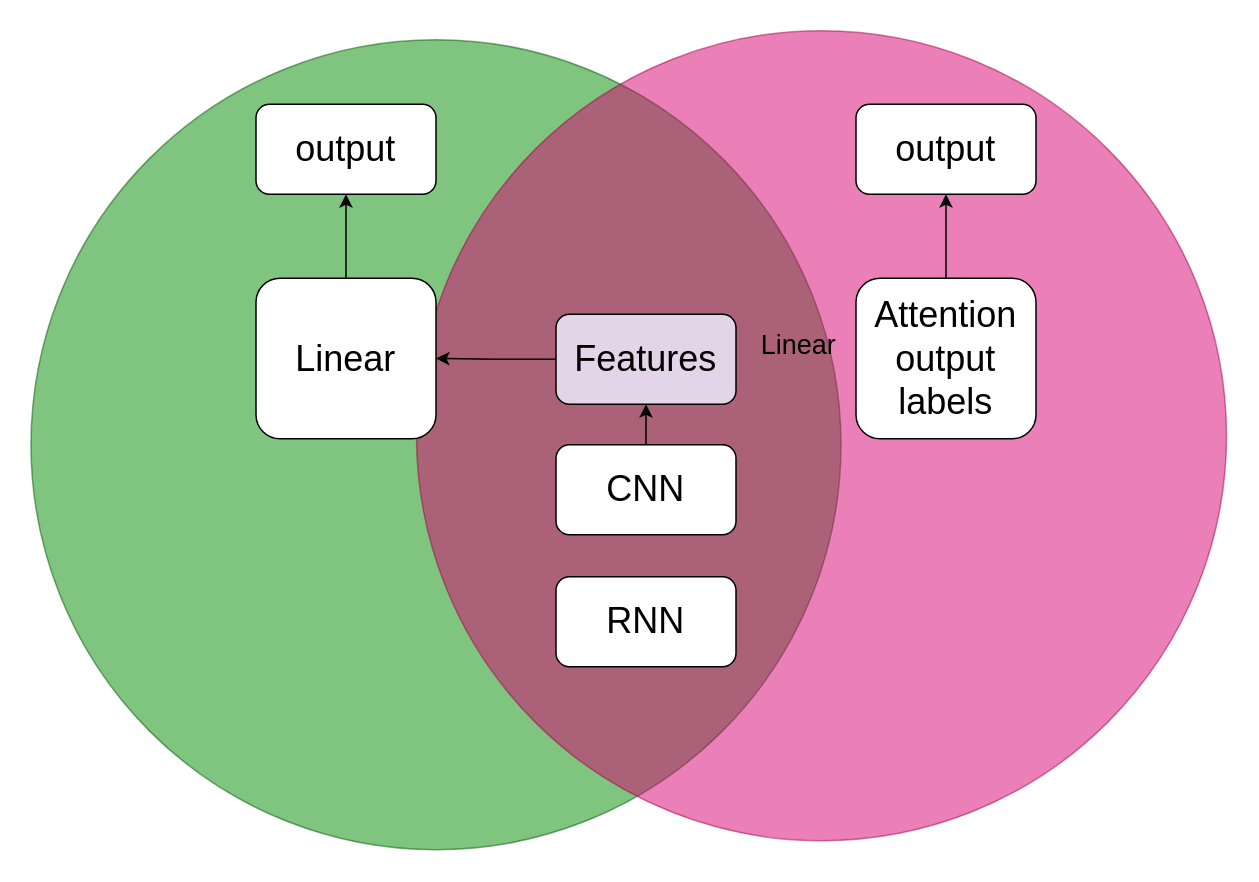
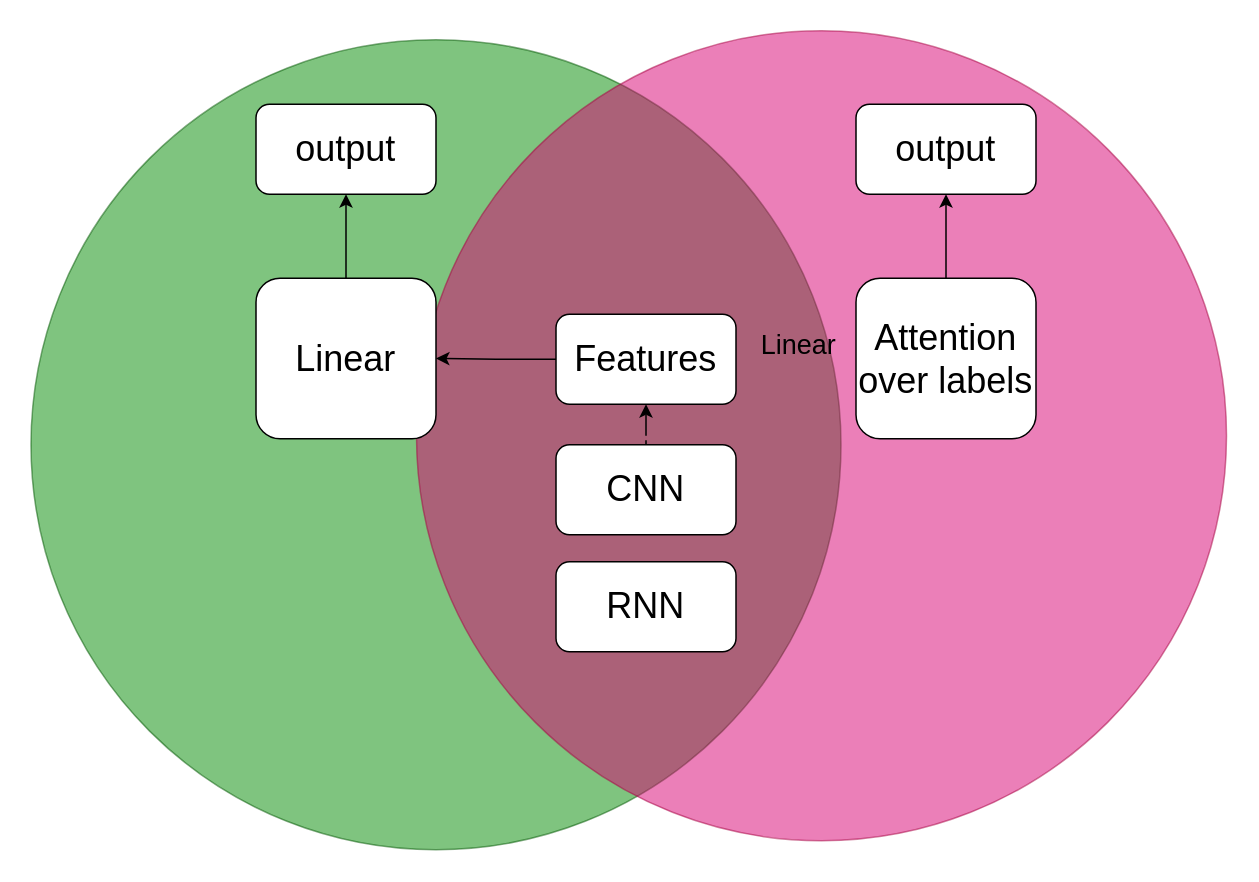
(646, 359) -> (646, 359)
(946, 359) -> (946, 359)
(646, 438) -> (646, 438)
(646, 622) -> (646, 607)
